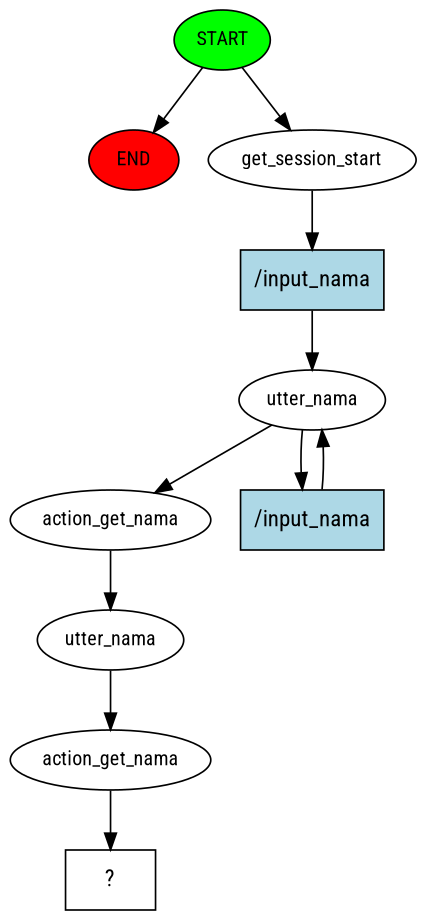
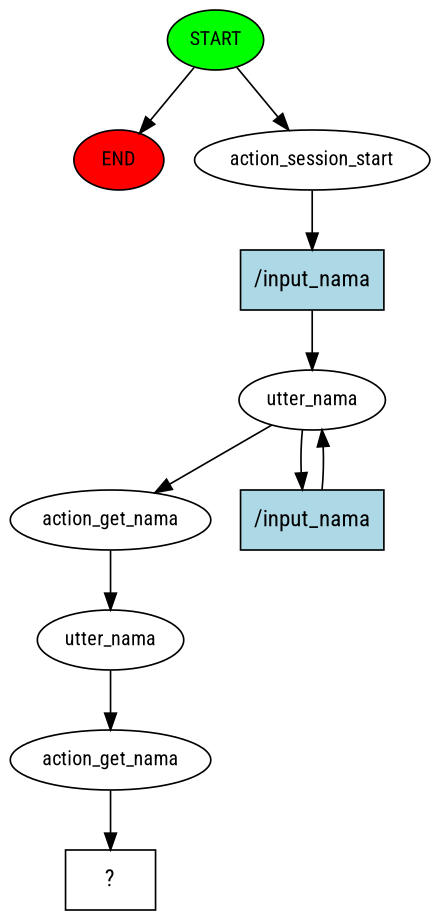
(312, 160) -> (312, 160)
